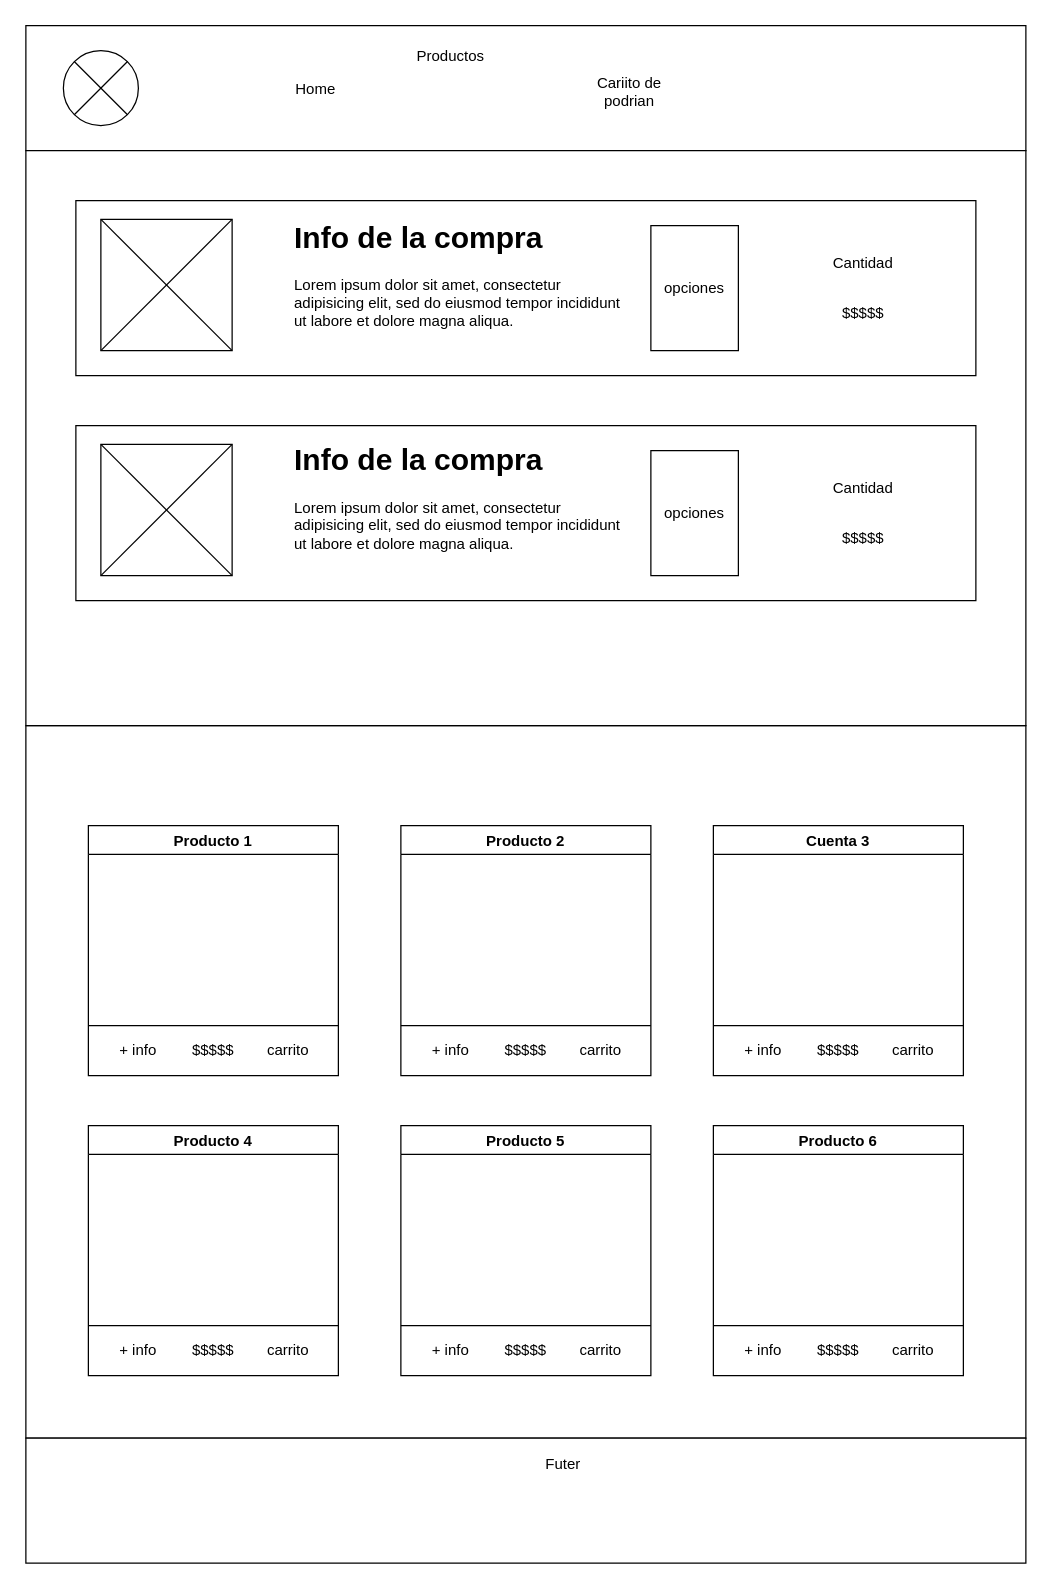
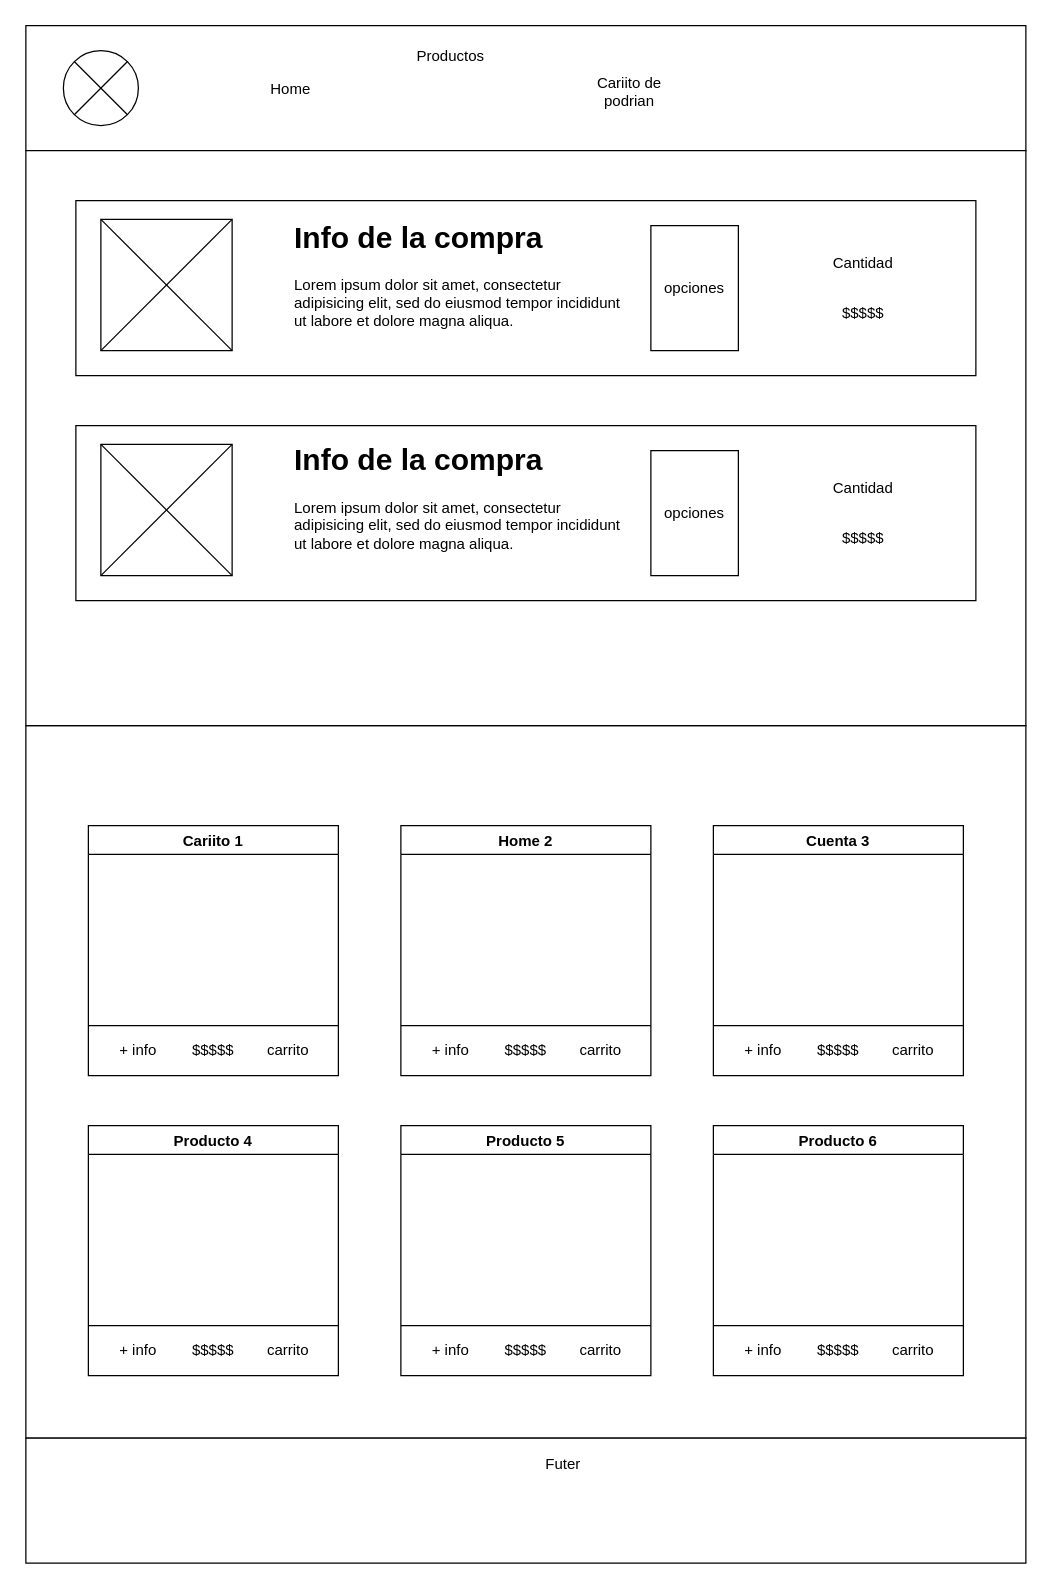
(319, 88) -> (294, 88)
(213, 841) -> (213, 841)
(525, 841) -> (525, 841)
